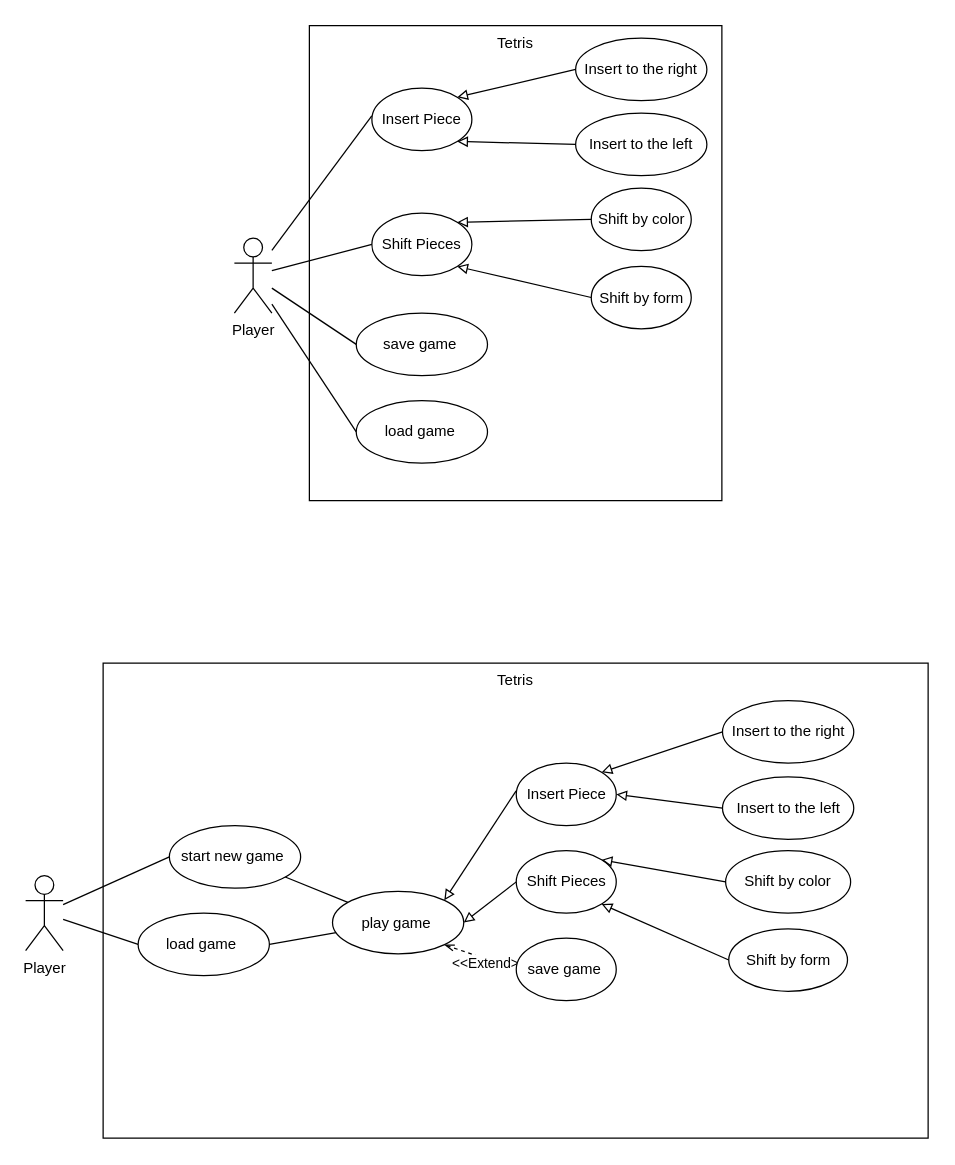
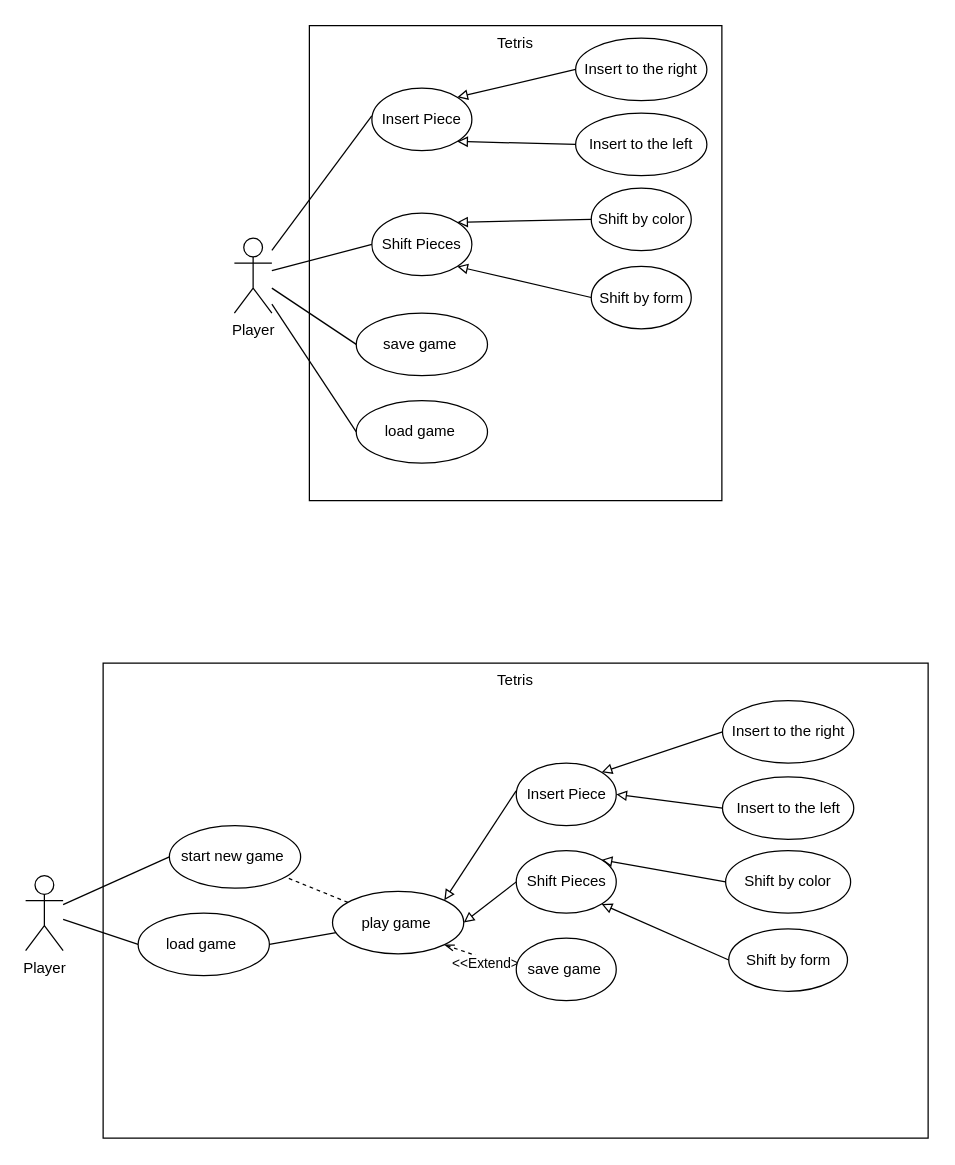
(315, 889) -> (315, 889)
